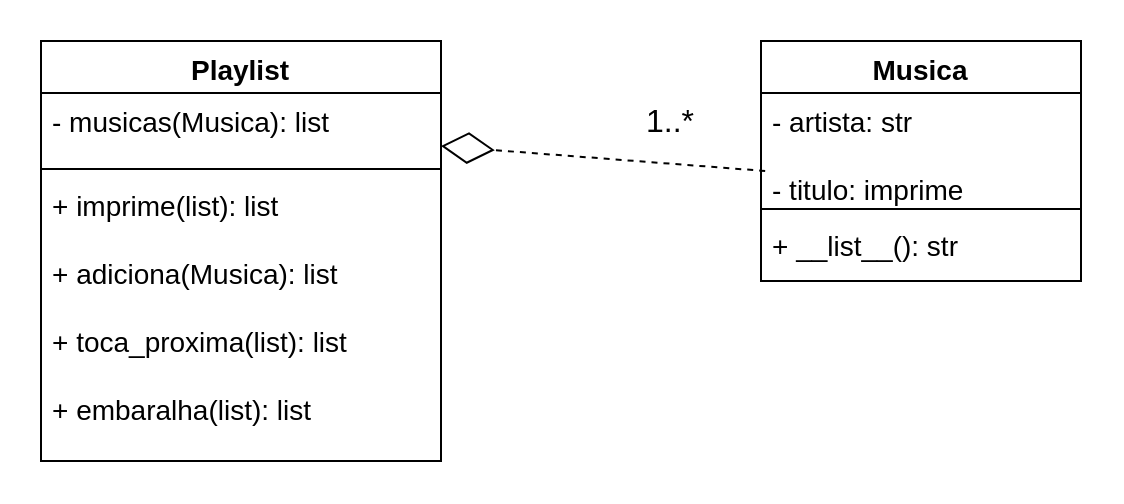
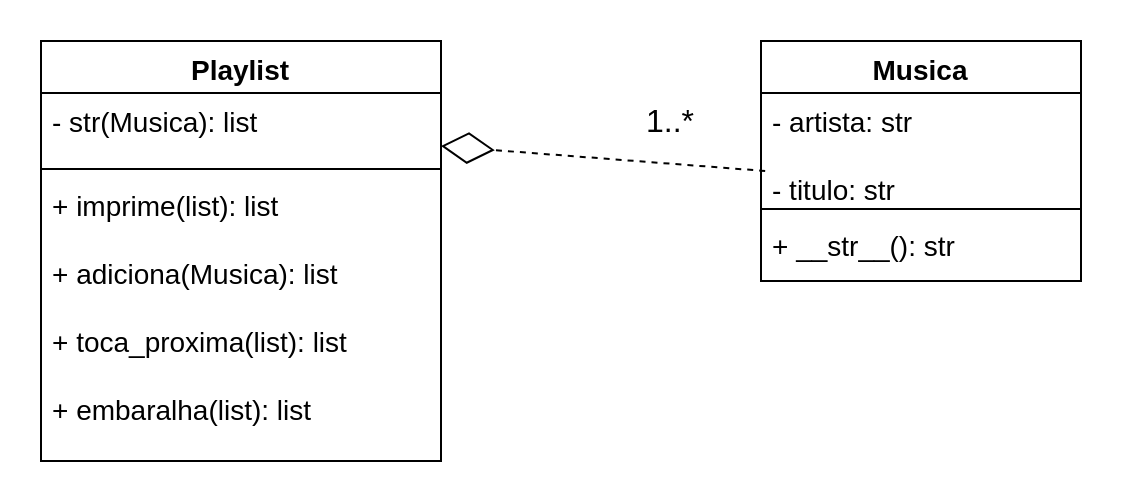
(207, 123) -> (179, 123)
(867, 123) -> (867, 123)
(887, 247) -> (887, 247)
